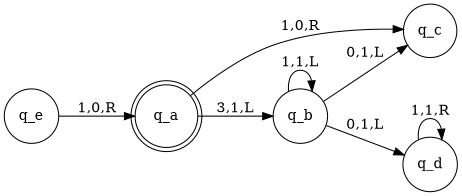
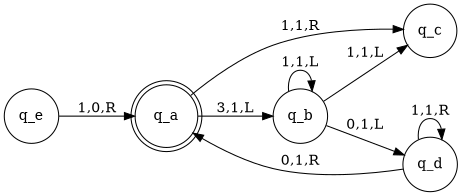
(300, 26) -> (300, 26)
(365, 53) -> (365, 53)
none -> (299, 173)
